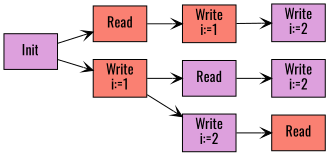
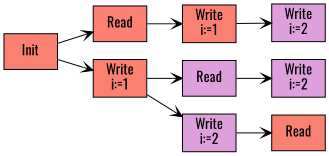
(31, 52) -> (31, 52)
